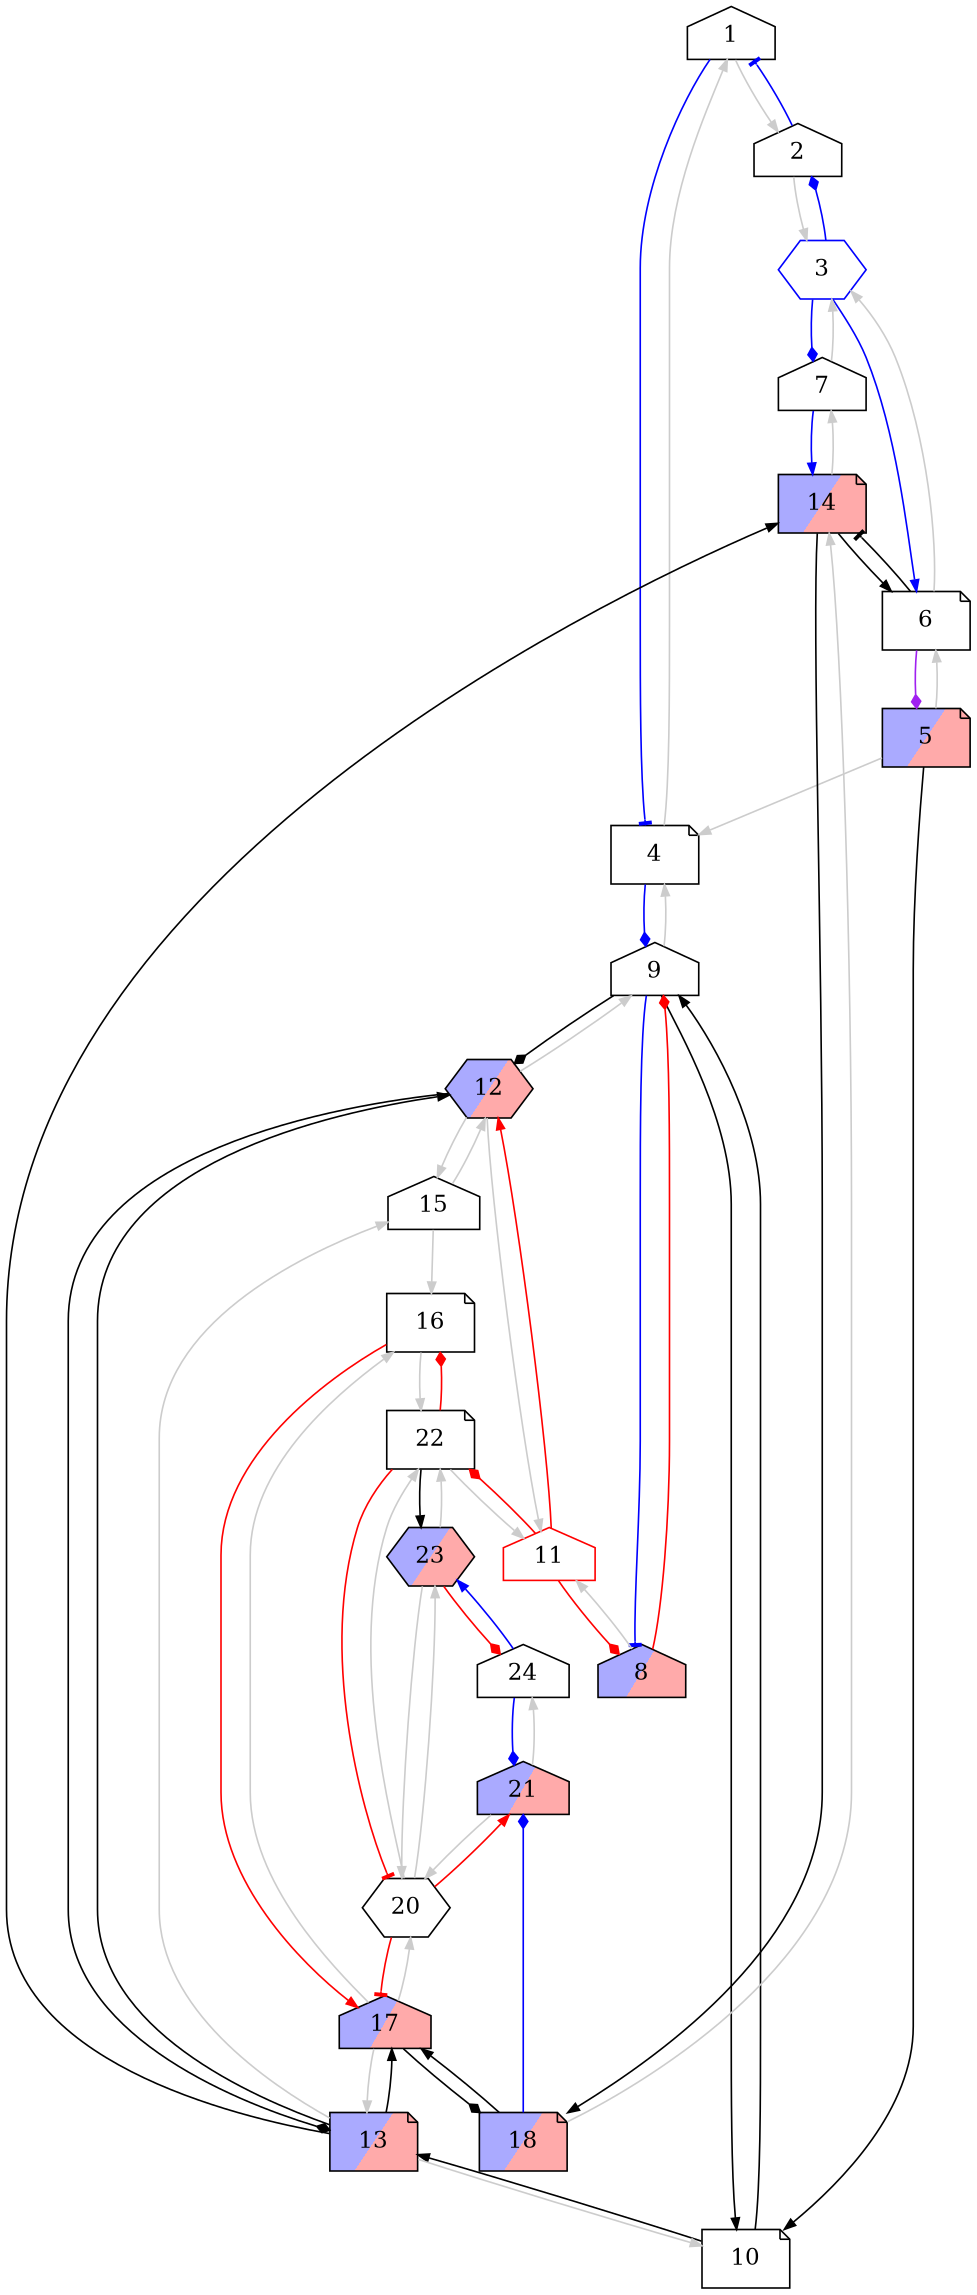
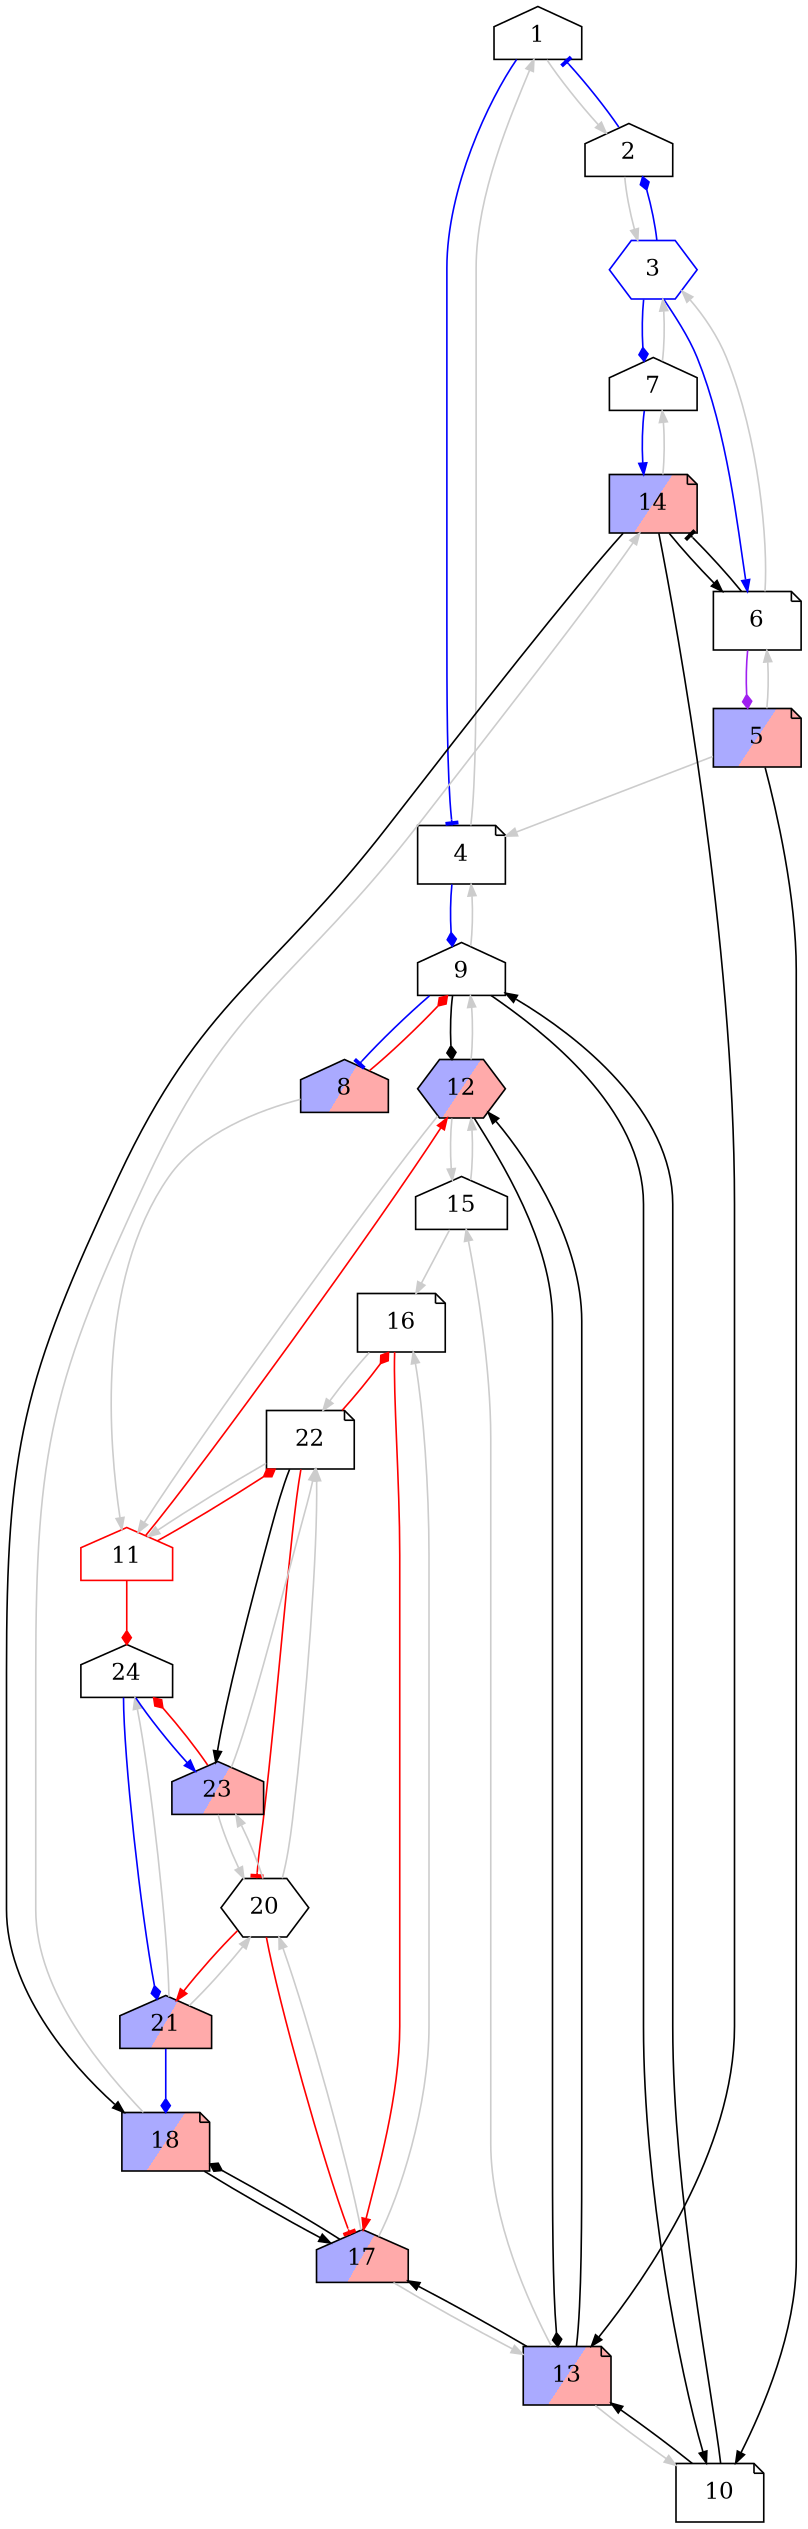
(18, 1250) -> (734, 1450)
(431, 1557) -> (218, 1791)
(583, 1613) -> (127, 1606)
(523, 1970) -> (166, 2074)
